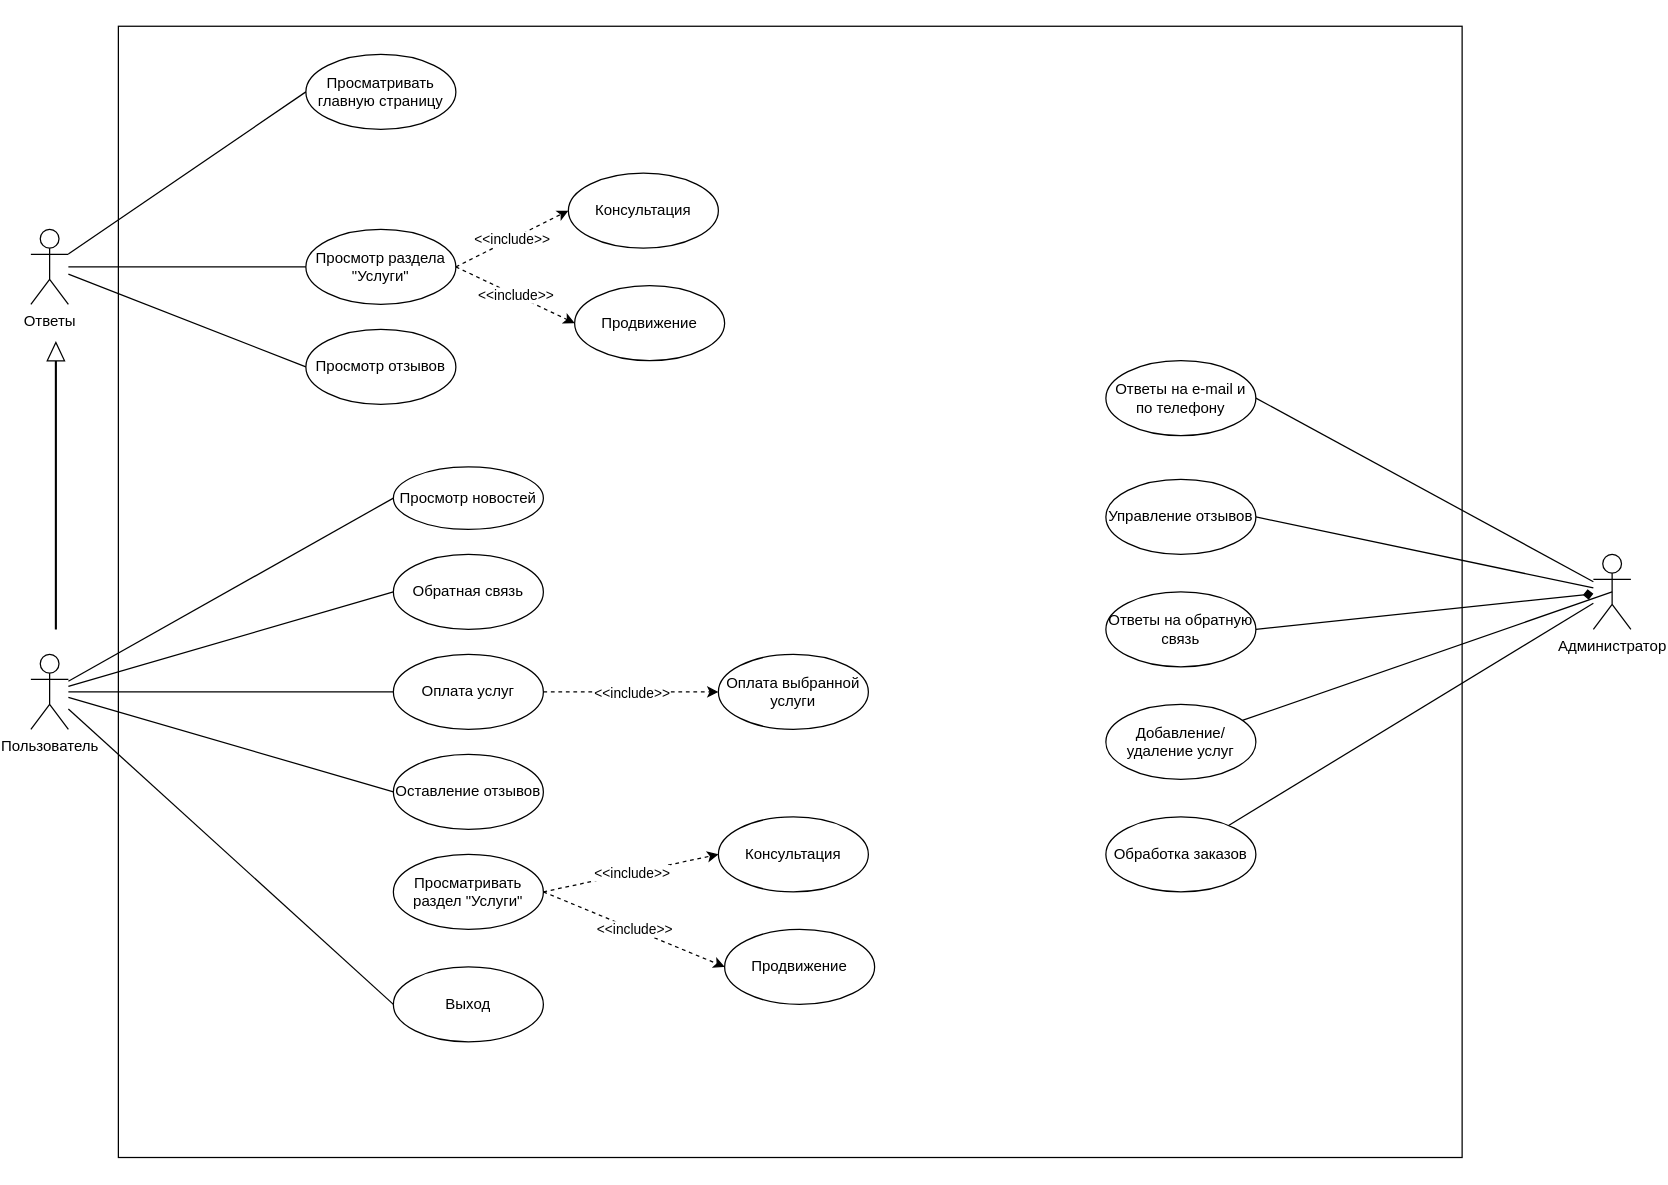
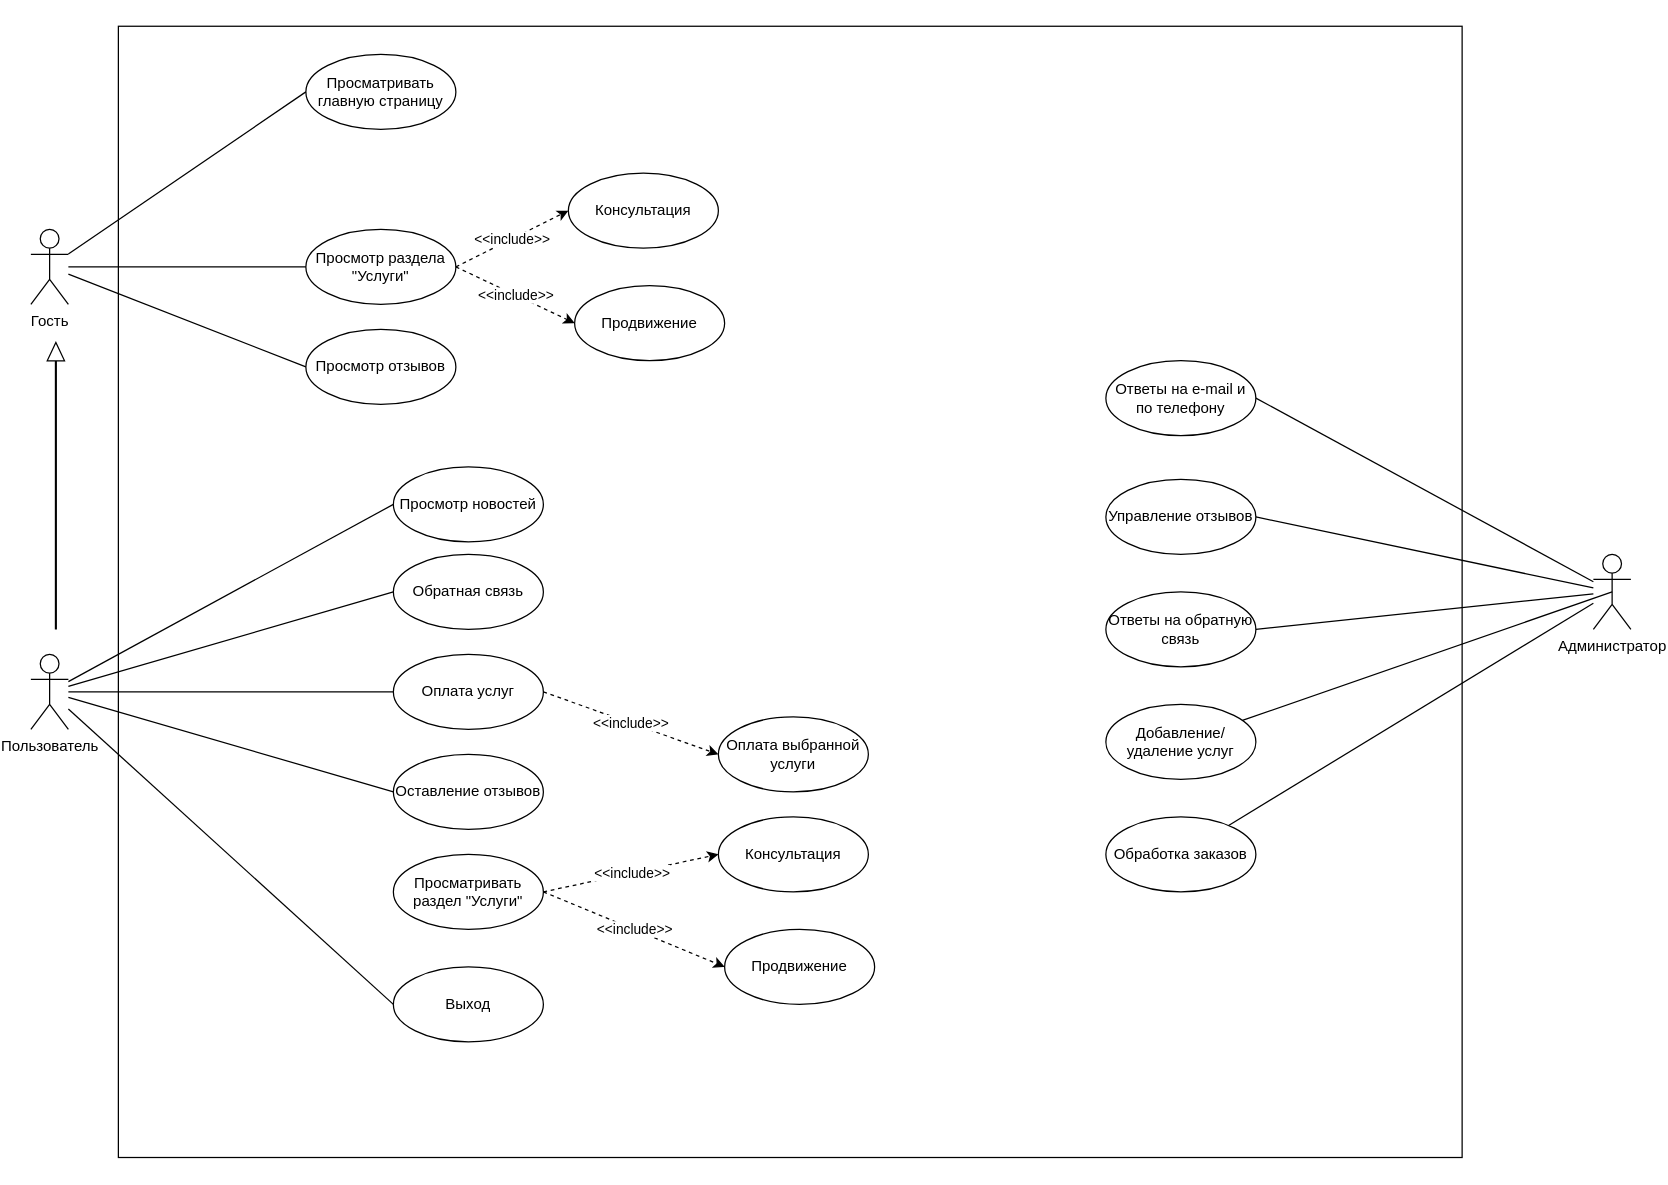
(50, 322) -> (50, 322)
(468, 498) -> (468, 504)
(1583, 595) -> (1587, 594)
(793, 692) -> (793, 754)
